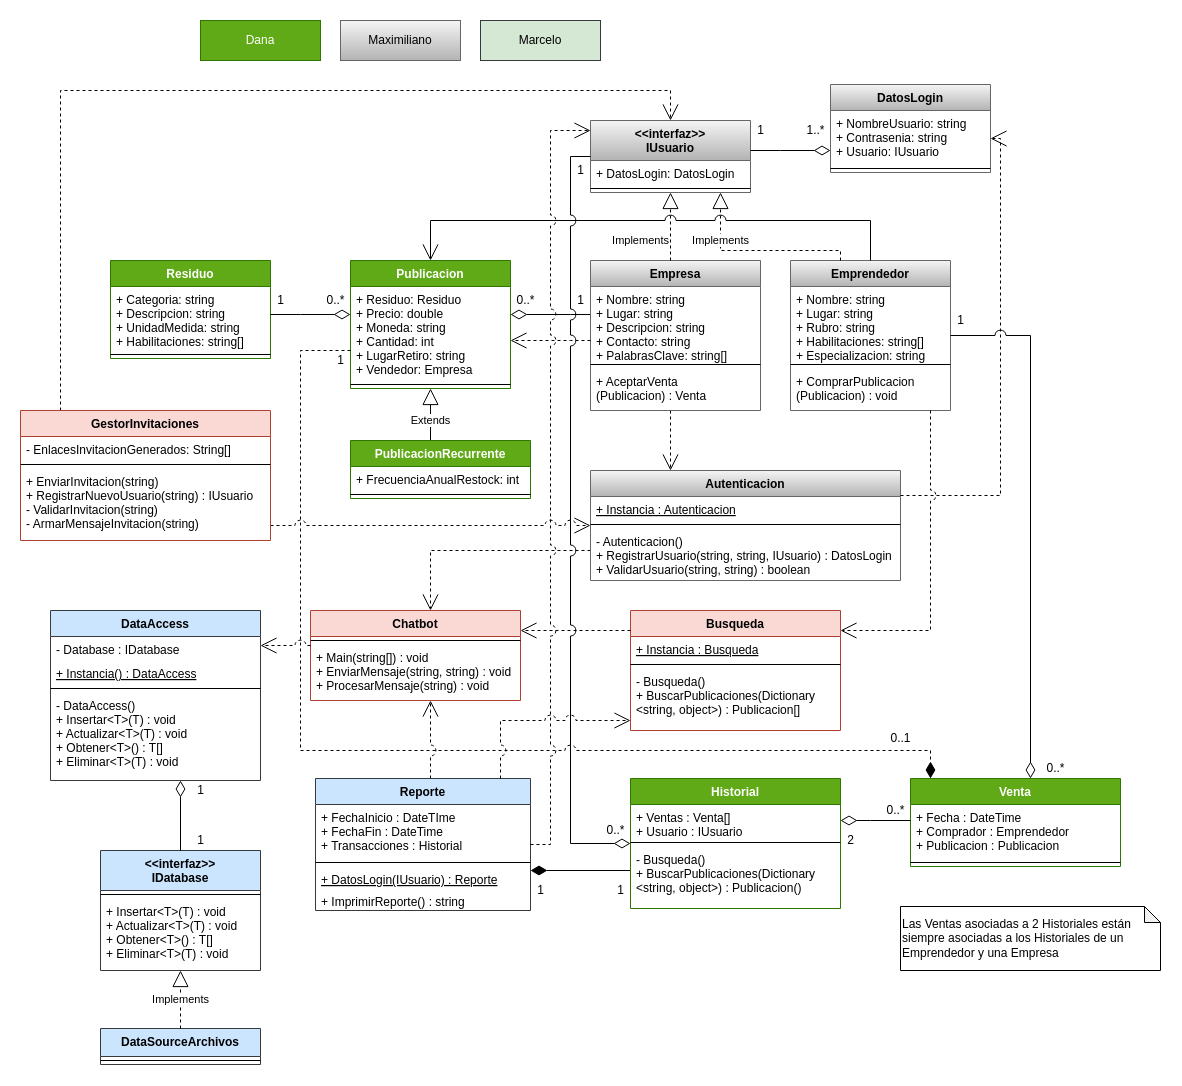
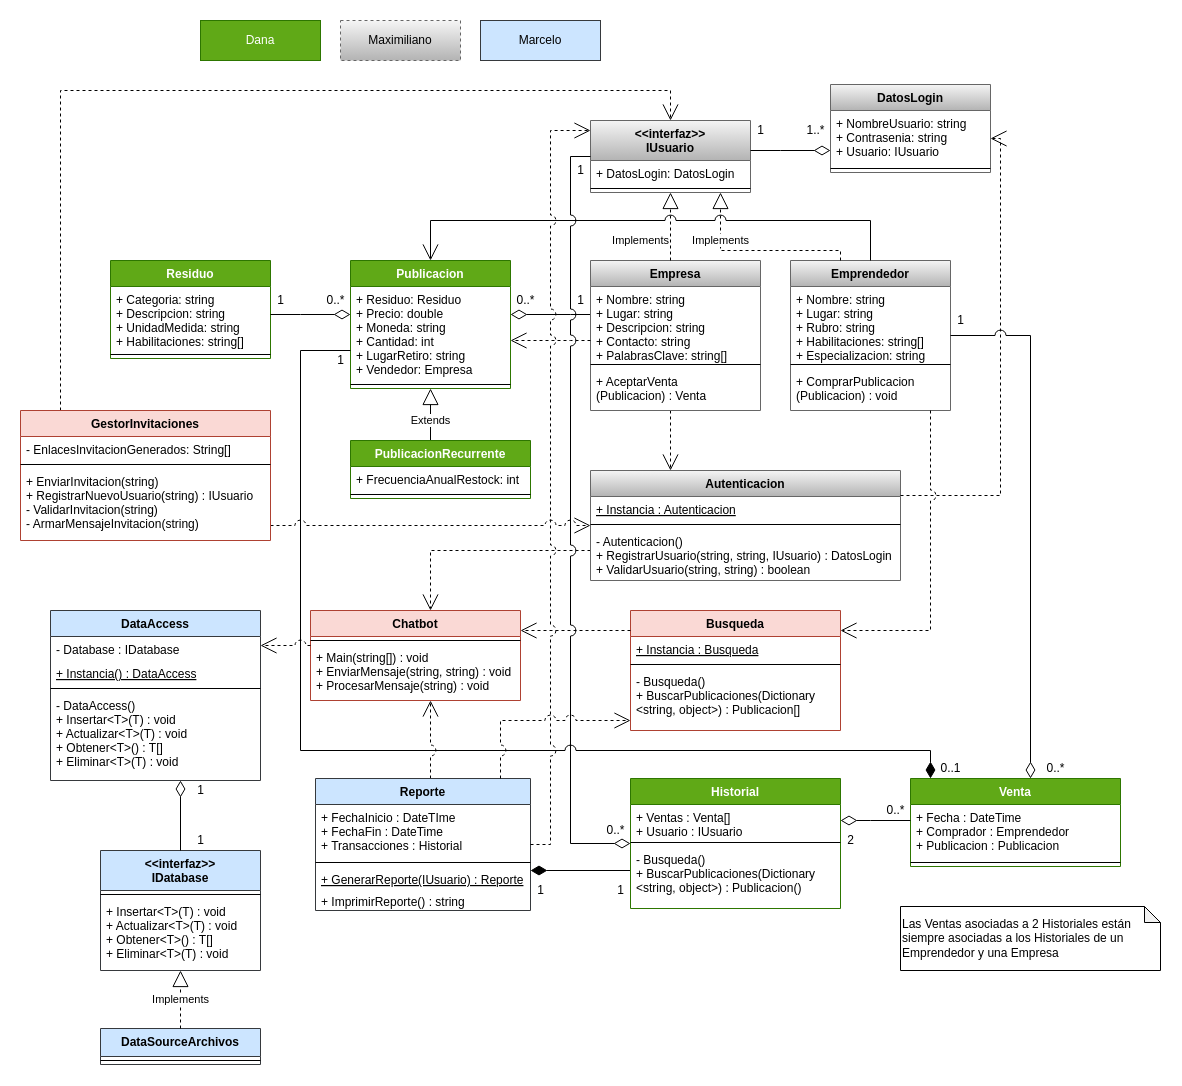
(401, 41) -> (401, 41)
(541, 41) -> (541, 41)
(901, 739) -> (951, 769)
(397, 751) -> (397, 751)
(419, 880) -> (434, 880)
